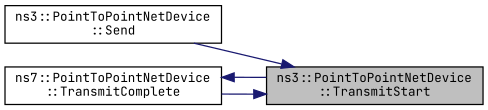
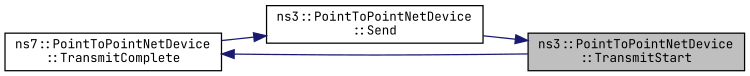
(238, 94) -> (238, 39)
